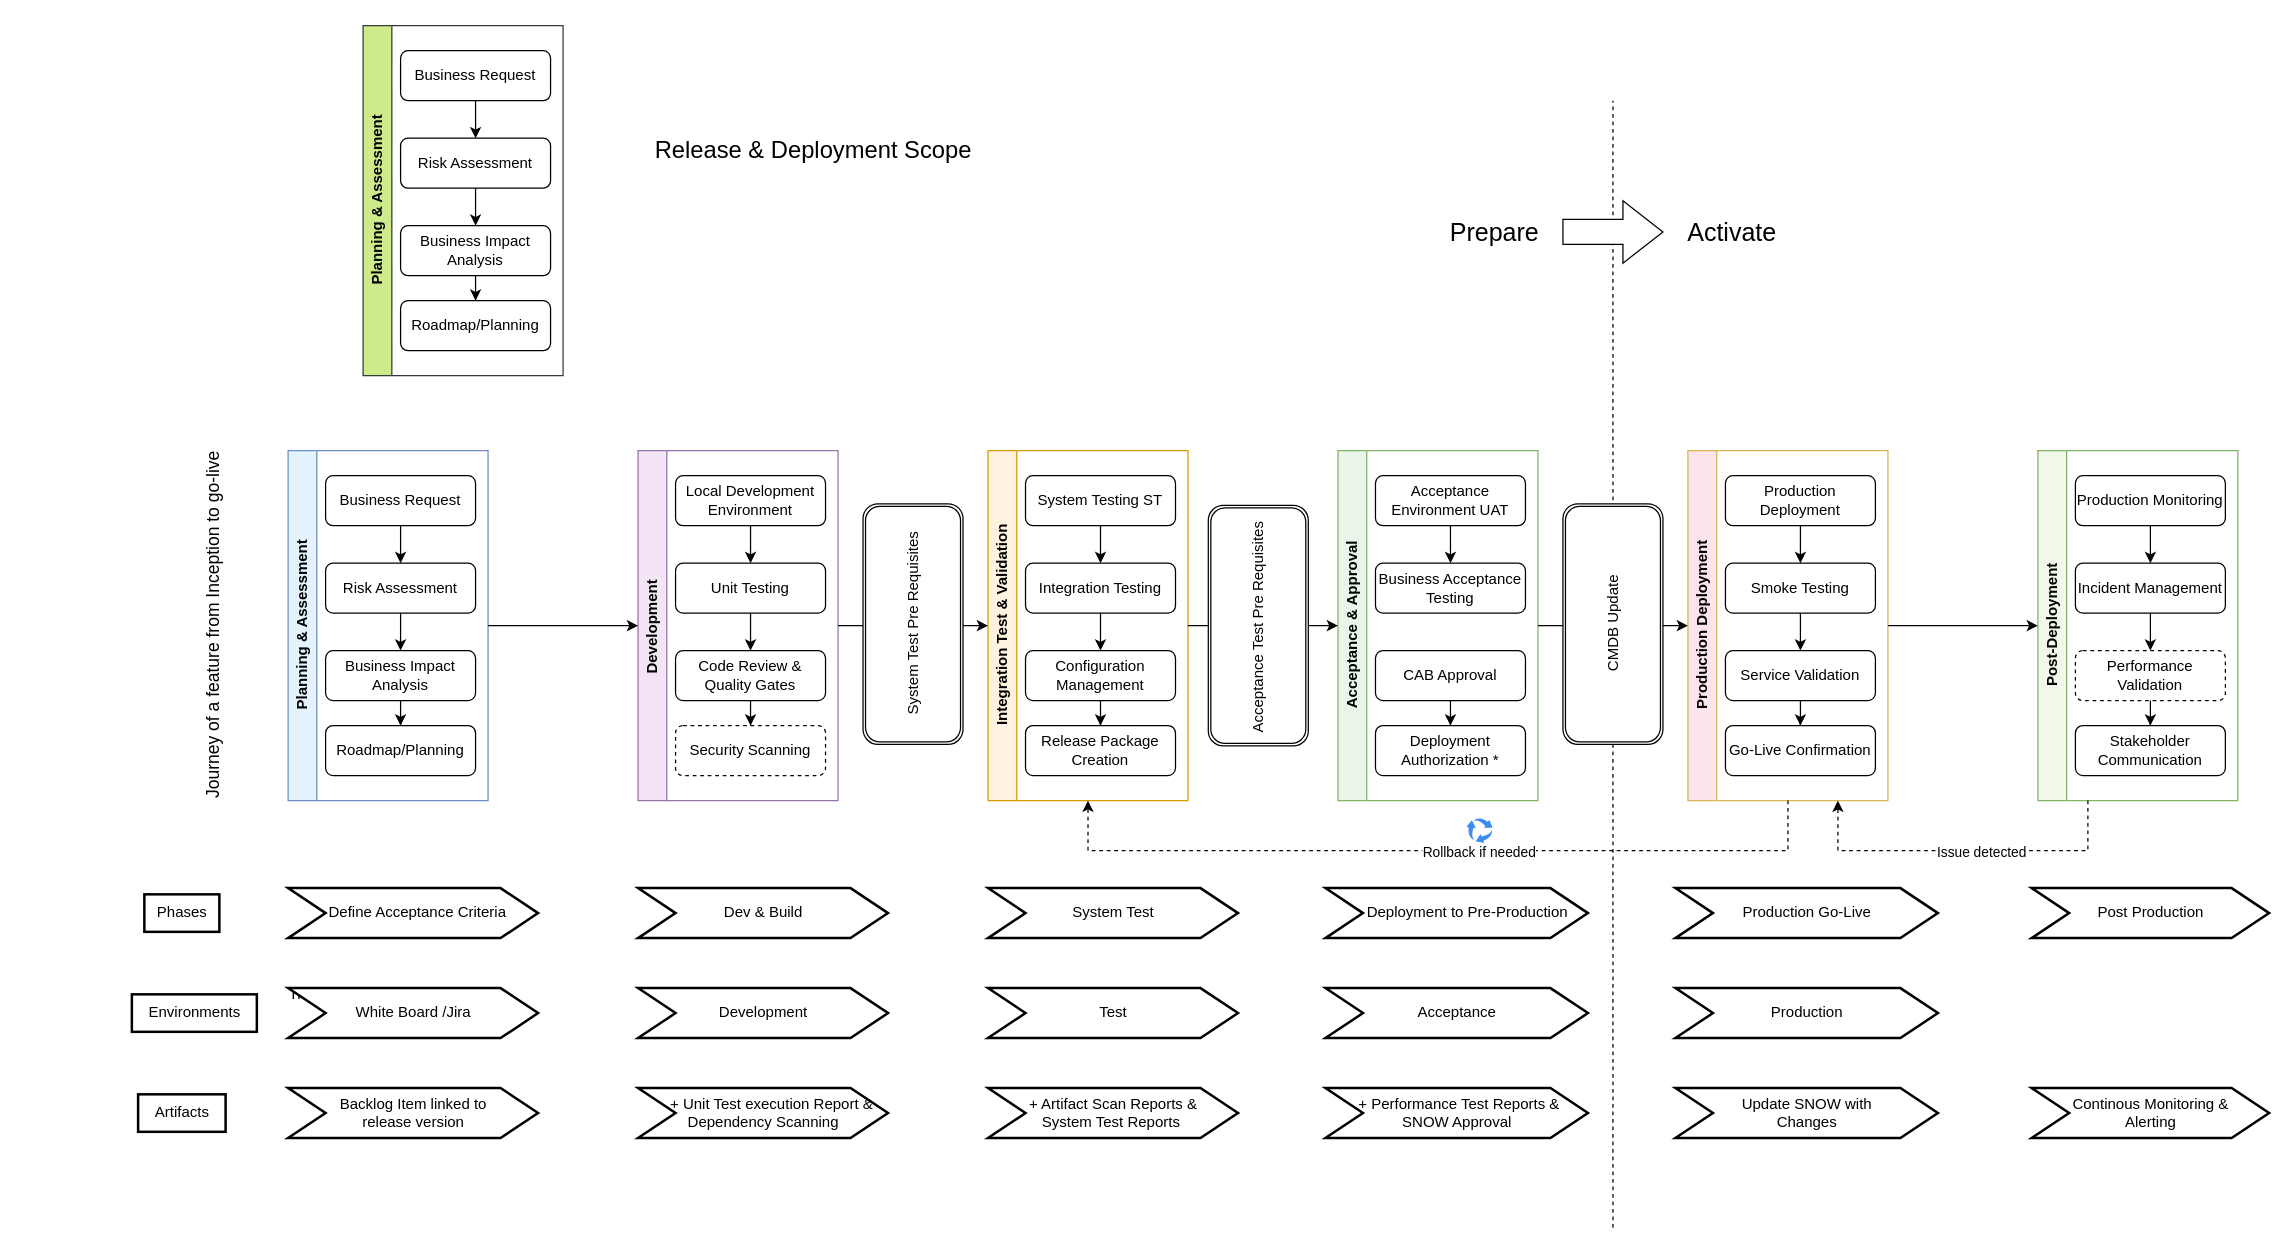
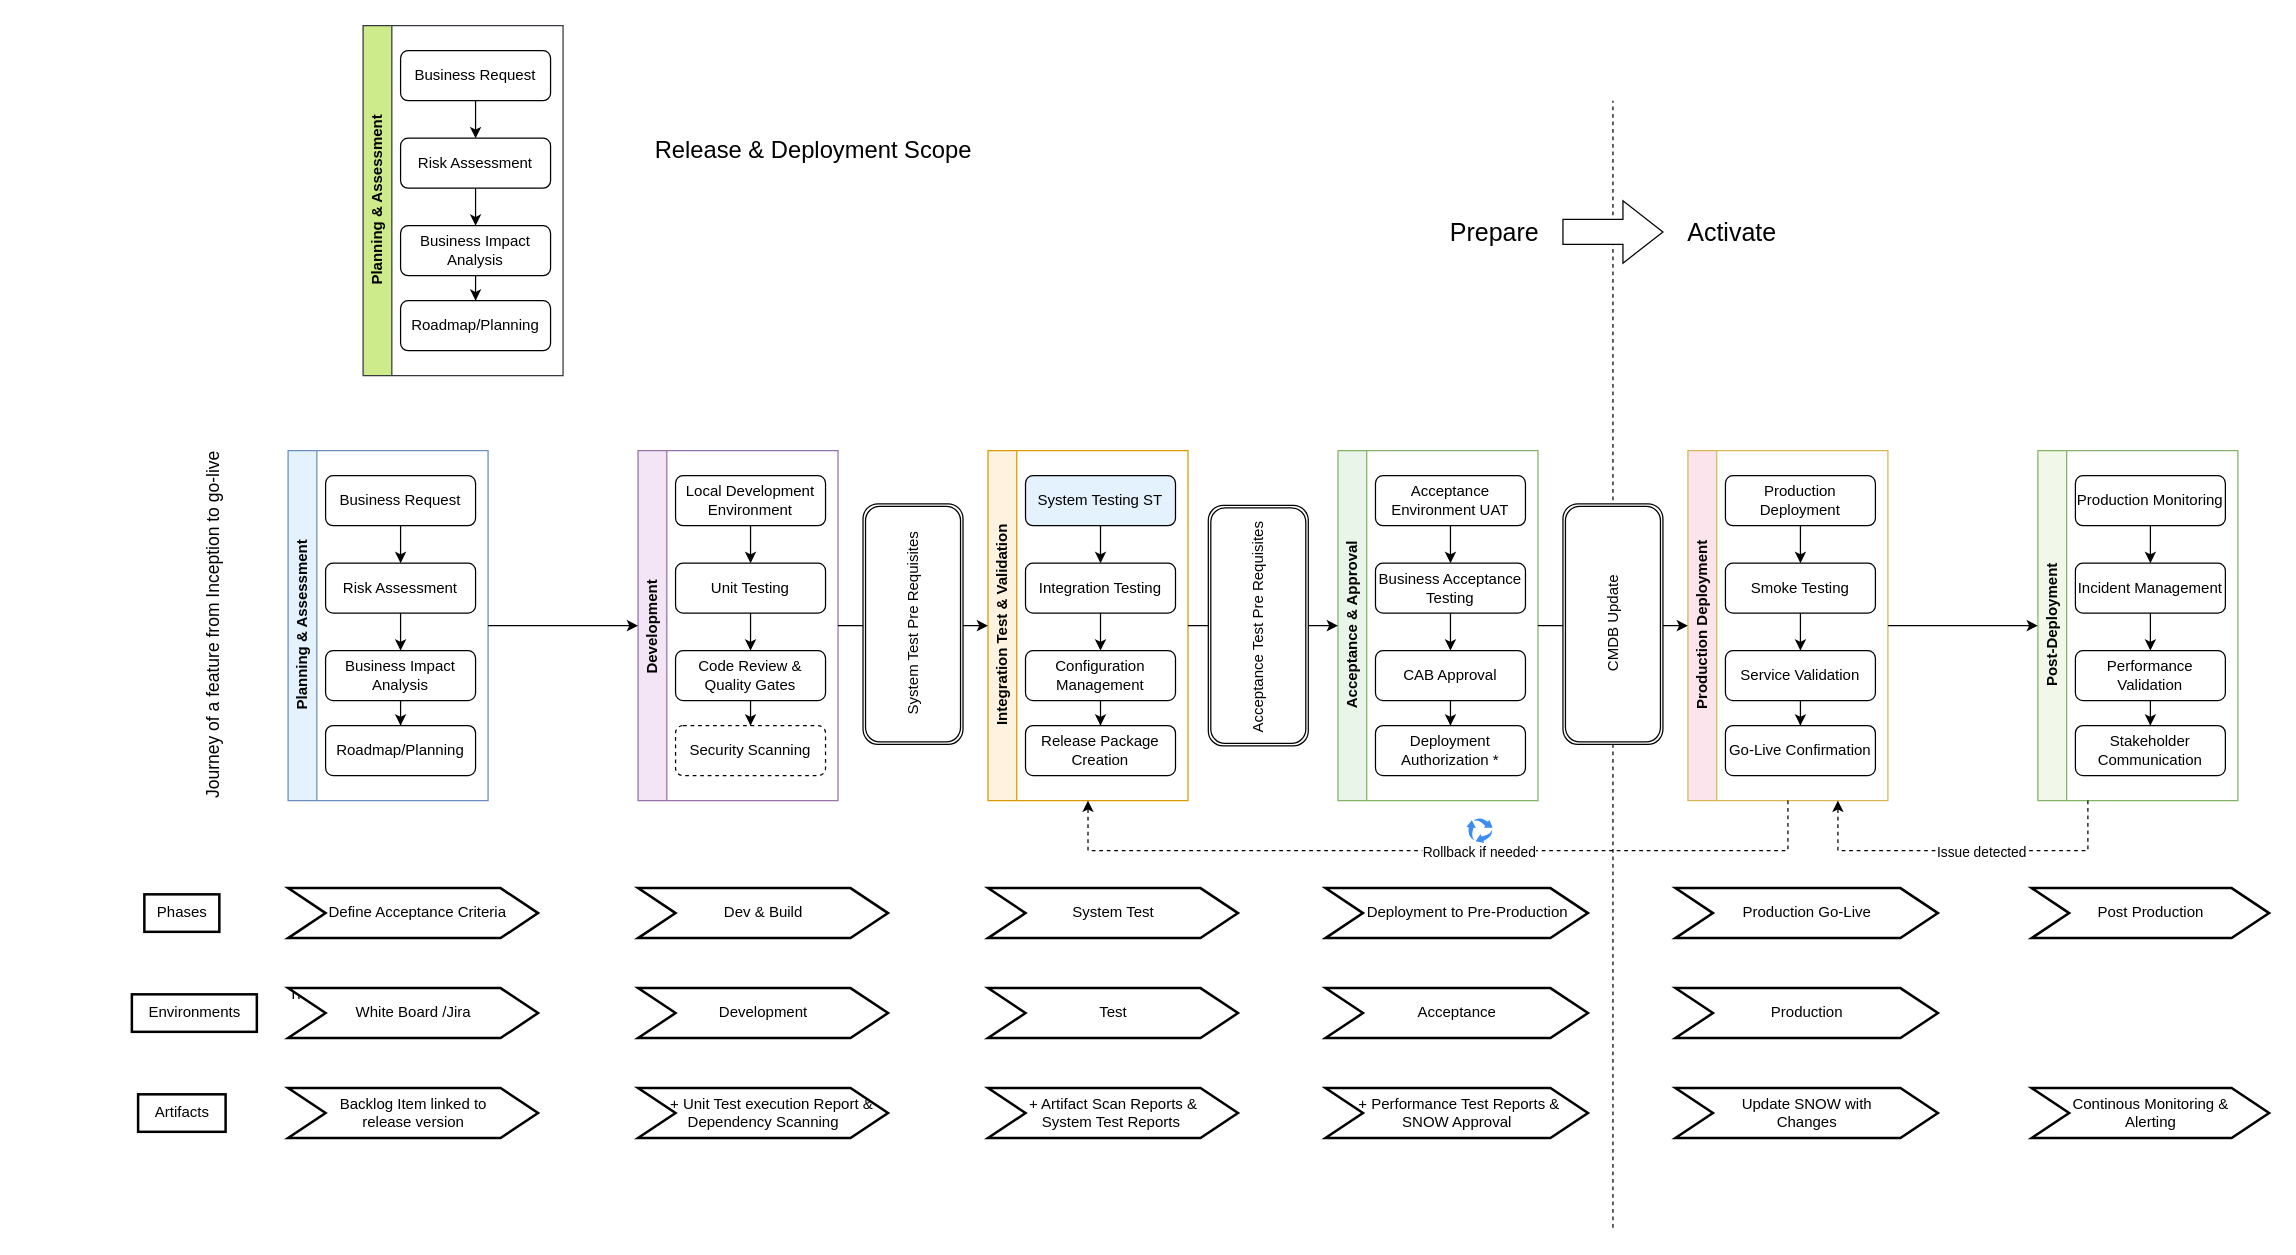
(1101, 501) -> (1101, 501)
none -> (1451, 636)
(2151, 676) -> (2151, 676)
